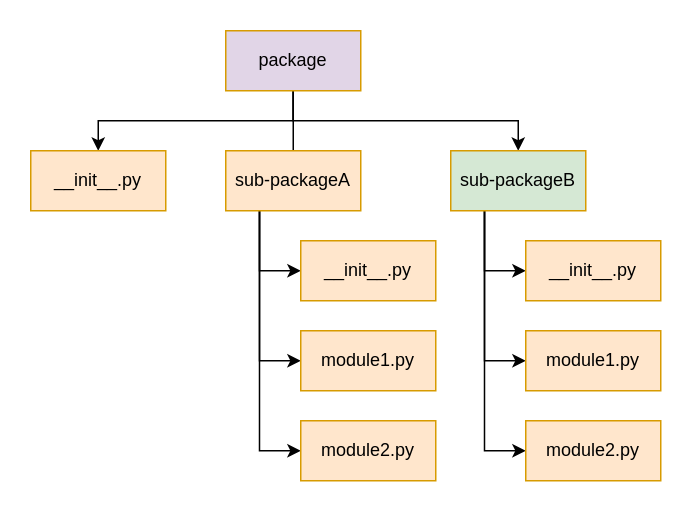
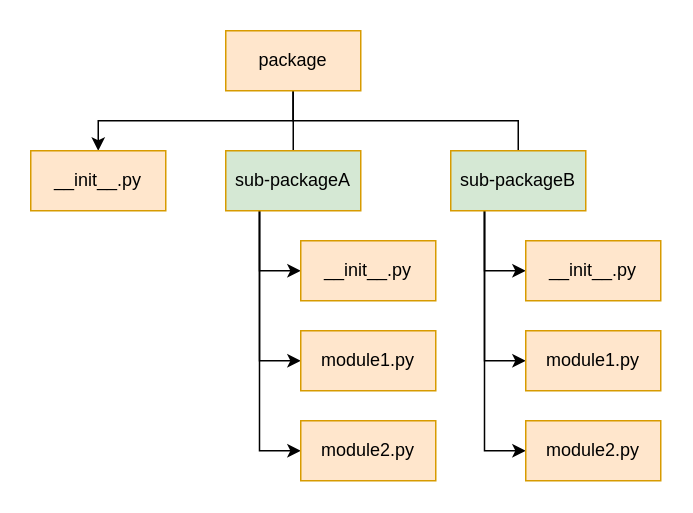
(293, 61) -> (293, 61)
(518, 139) -> (518, 143)
(293, 181) -> (293, 181)
